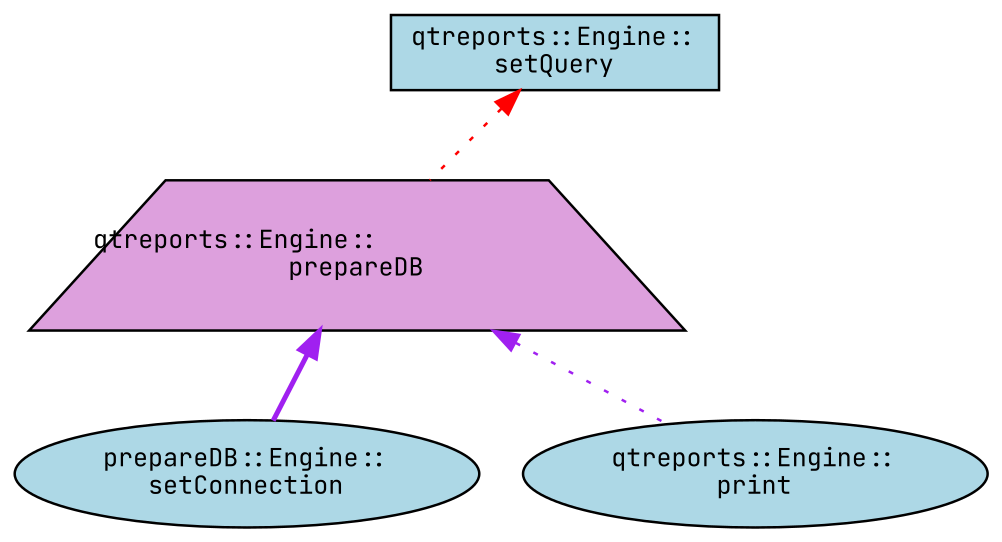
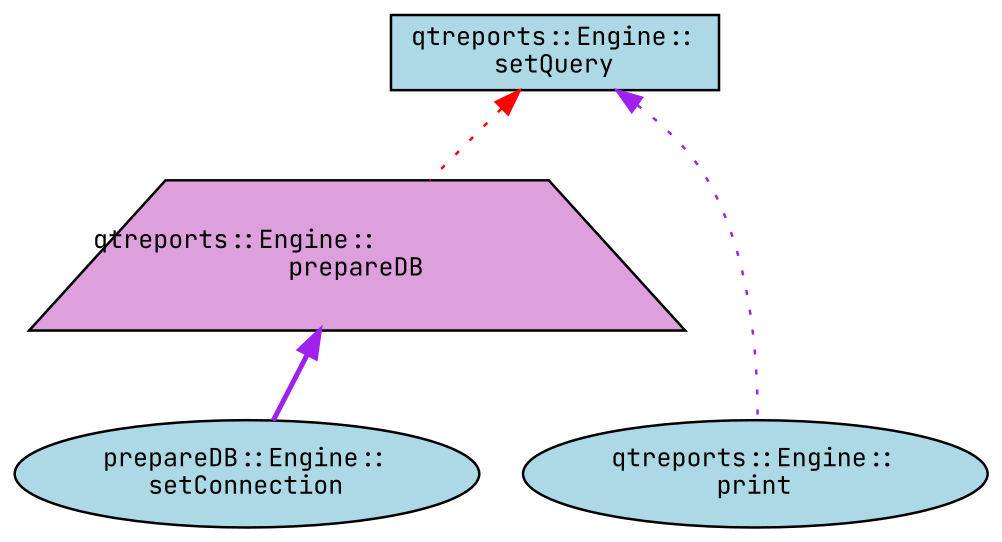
(592, 384) -> (735, 247)
